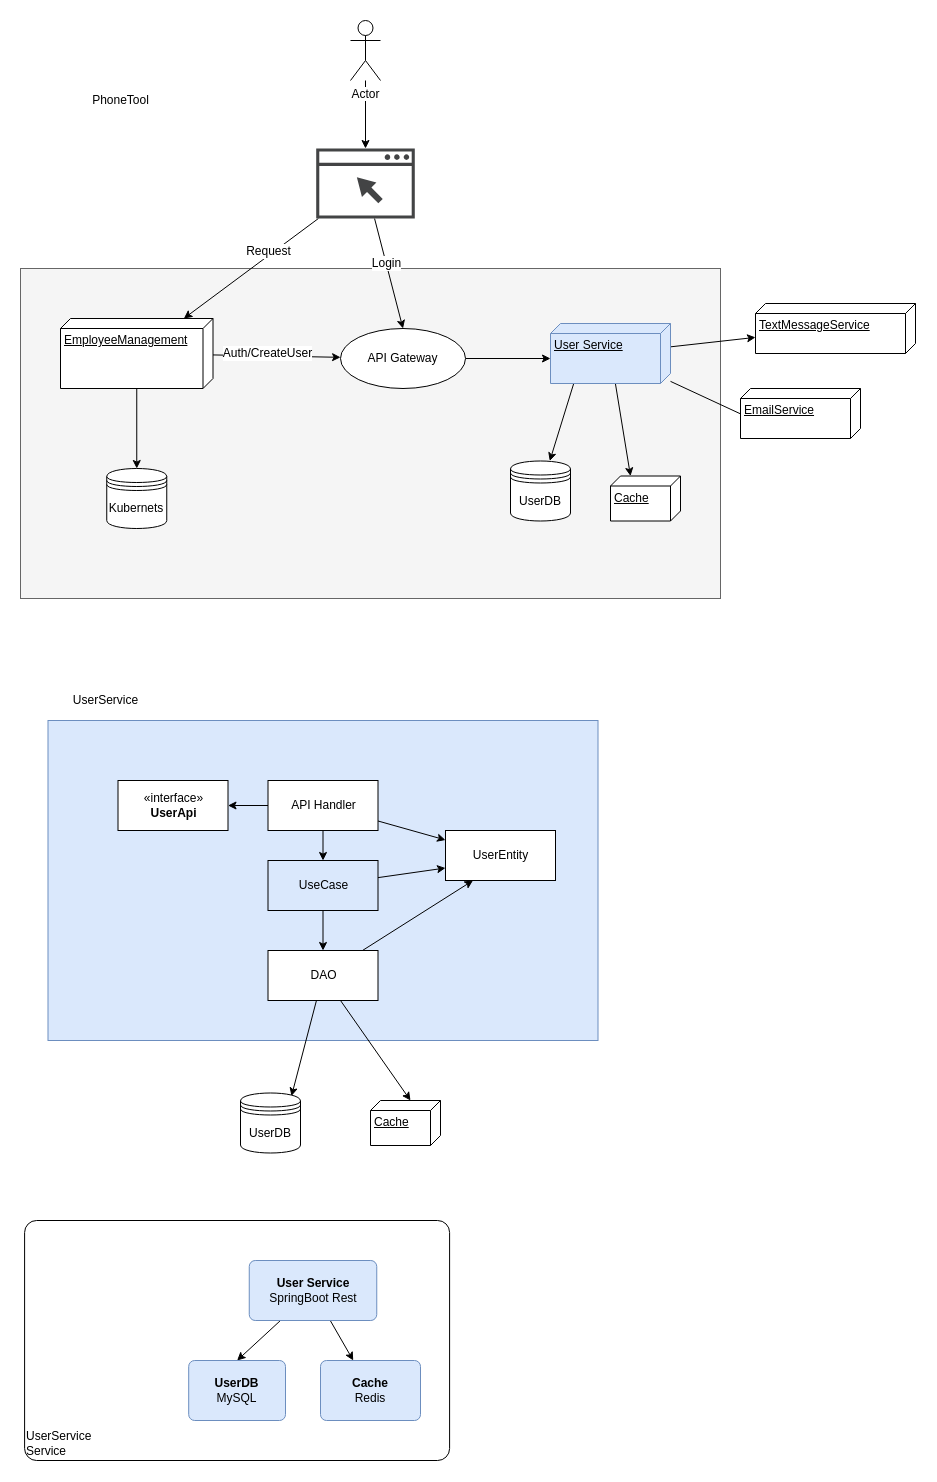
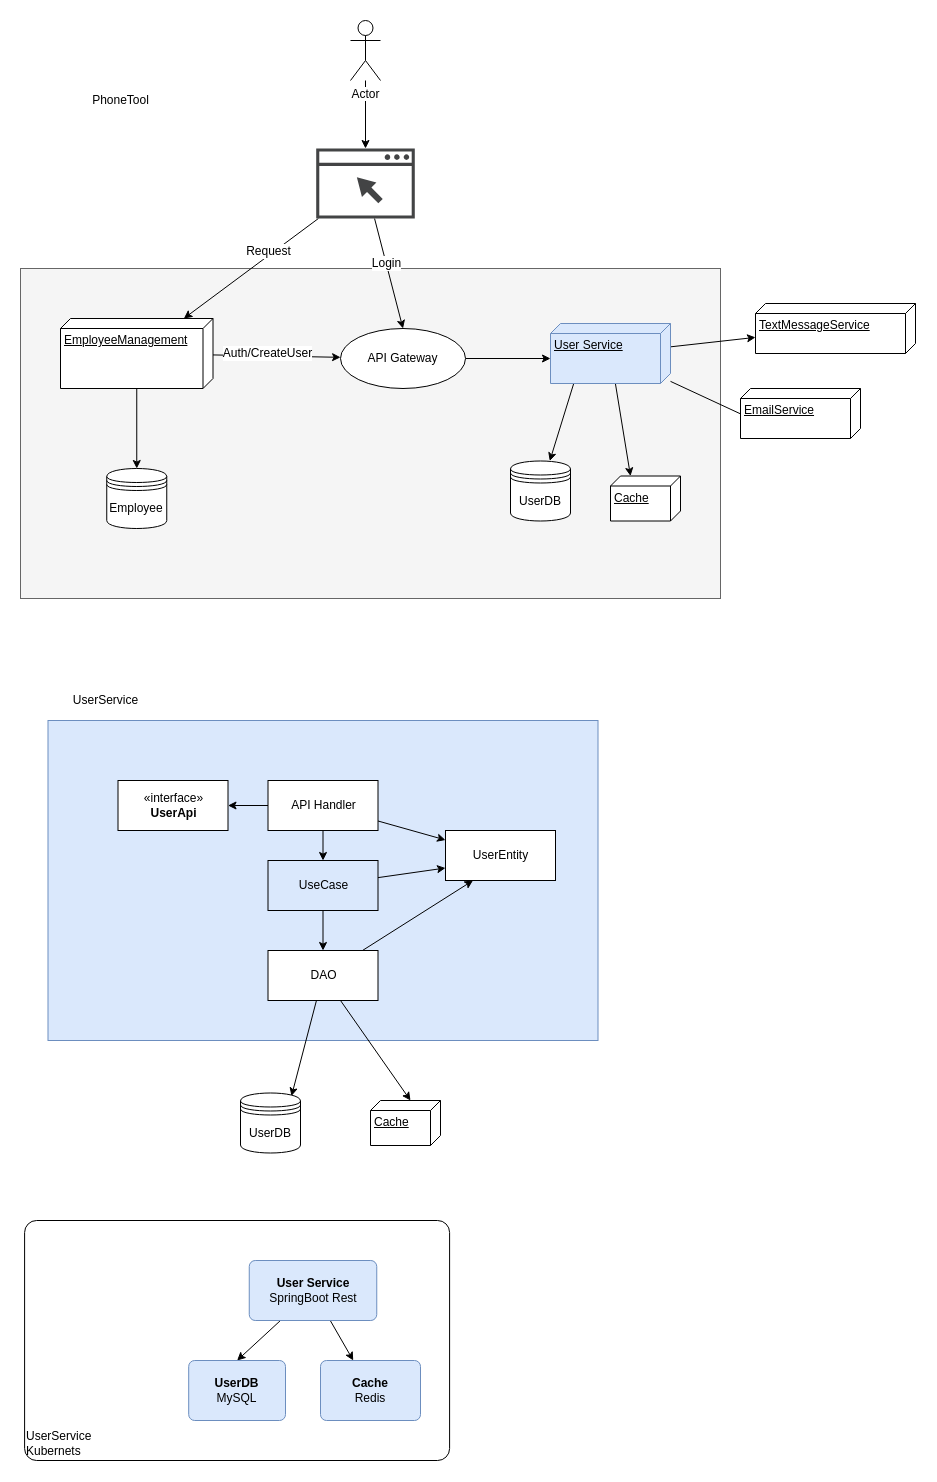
(137, 509) -> (137, 509)
(62, 1443) -> (62, 1443)
